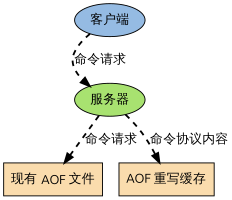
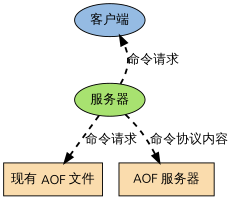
(73, 55) -> (128, 64)
(167, 179) -> (167, 179)
